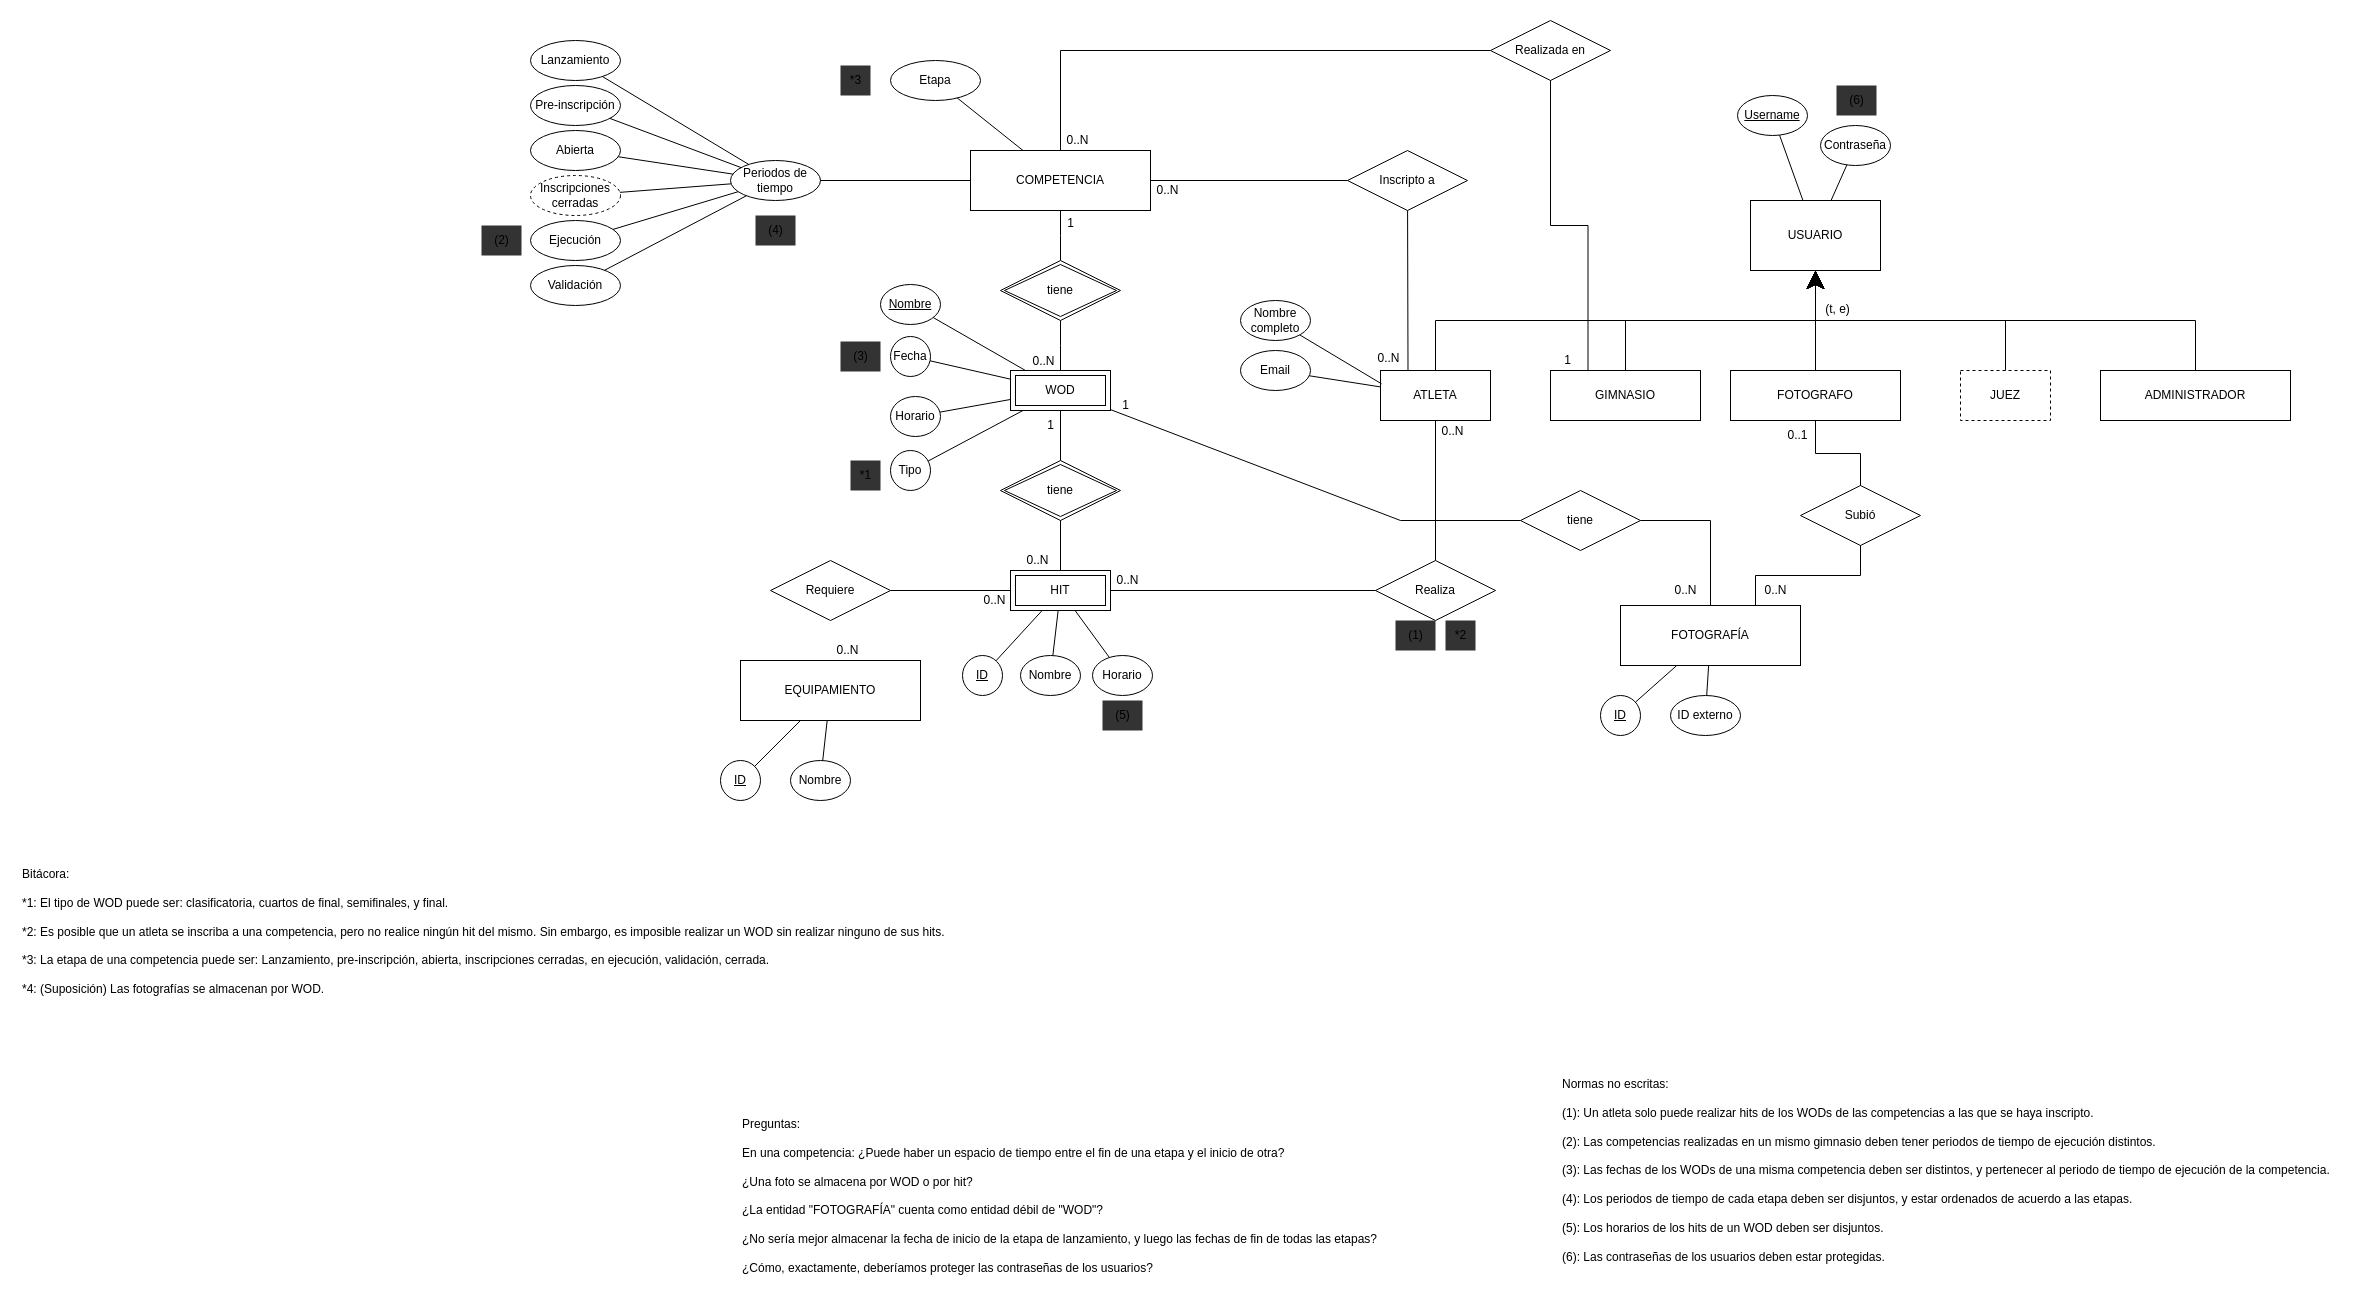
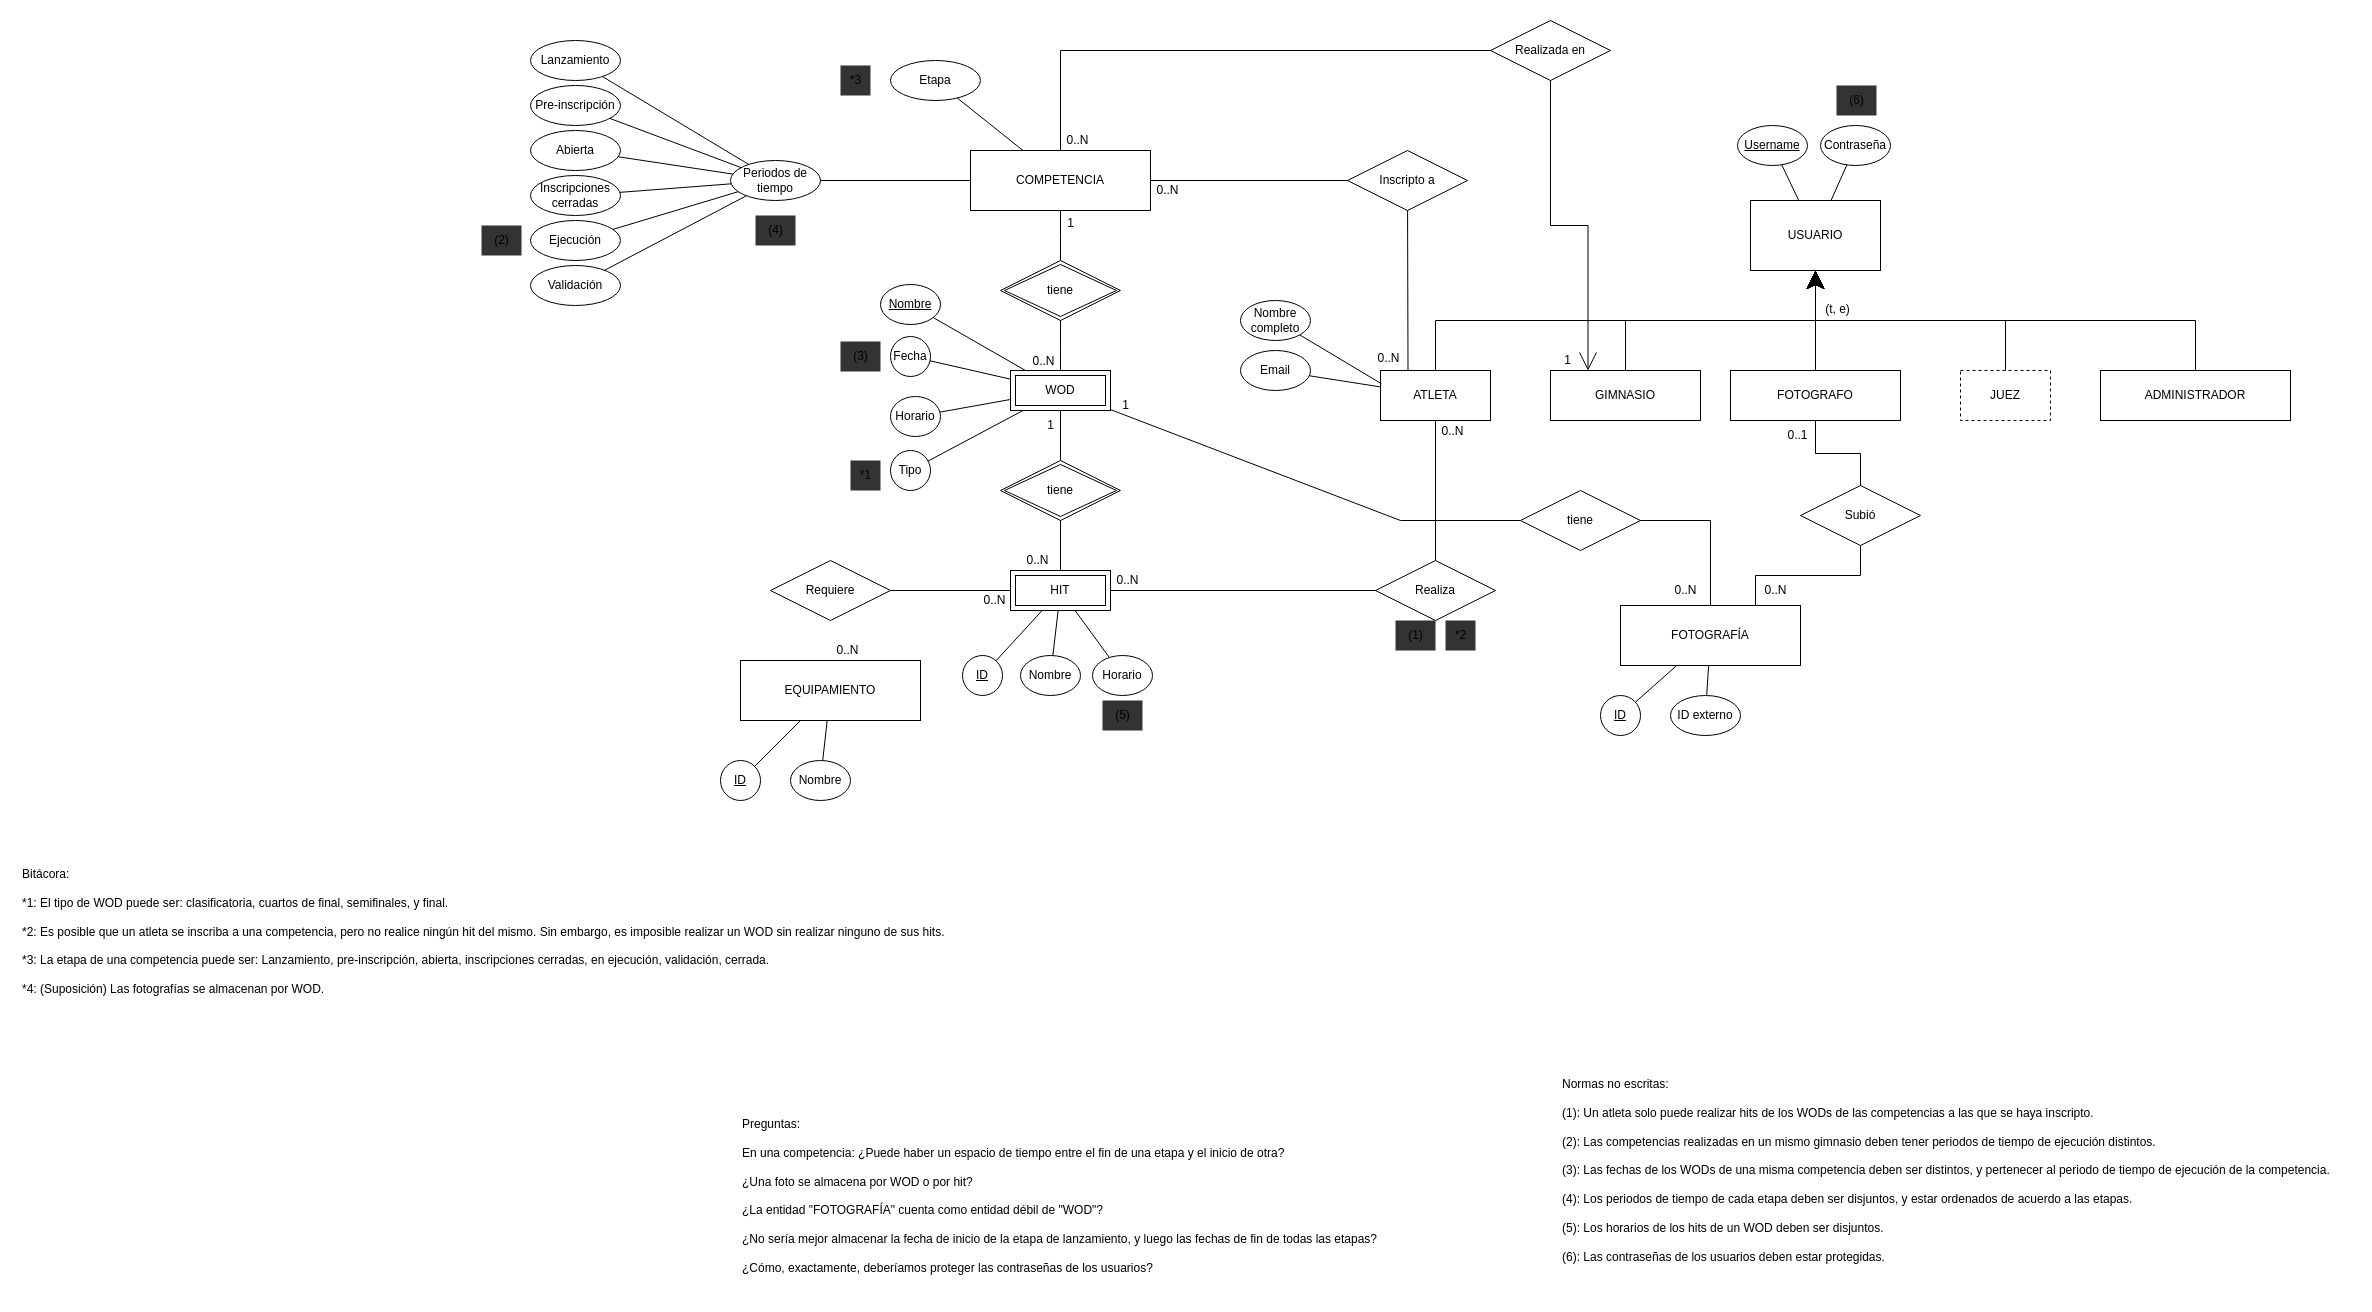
(1773, 116) -> (1773, 146)
(576, 196) -> (576, 196)
(1588, 365) -> (1588, 364)
